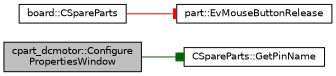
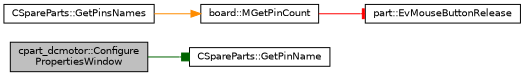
(73, 14) -> (260, 14)
none -> (79, 14)
